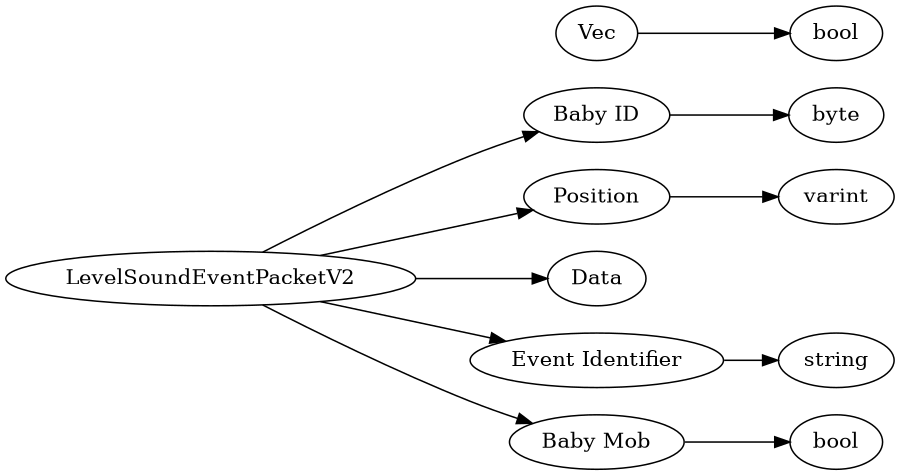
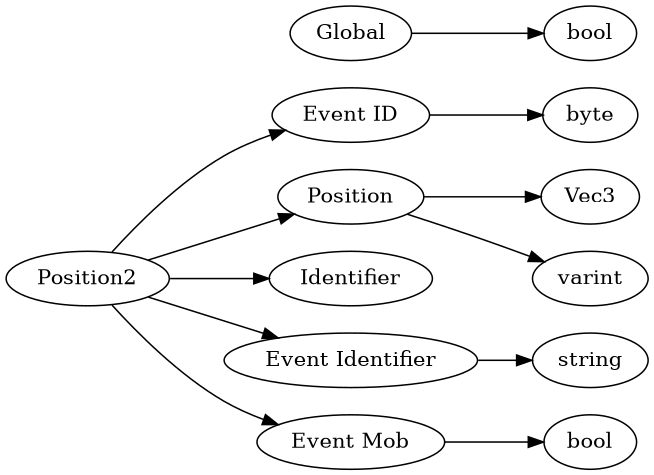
(597, 33) -> (351, 33)
(597, 115) -> (351, 115)
none -> (590, 197)
(211, 279) -> (88, 279)
(597, 279) -> (351, 279)
(597, 442) -> (351, 442)
